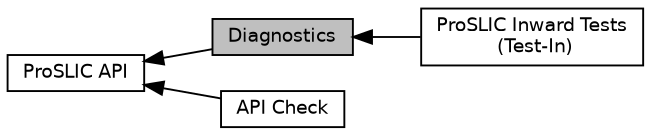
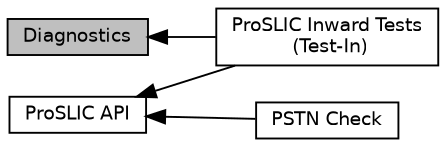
(188, 54) -> (195, 78)
(283, 109) -> (327, 120)
